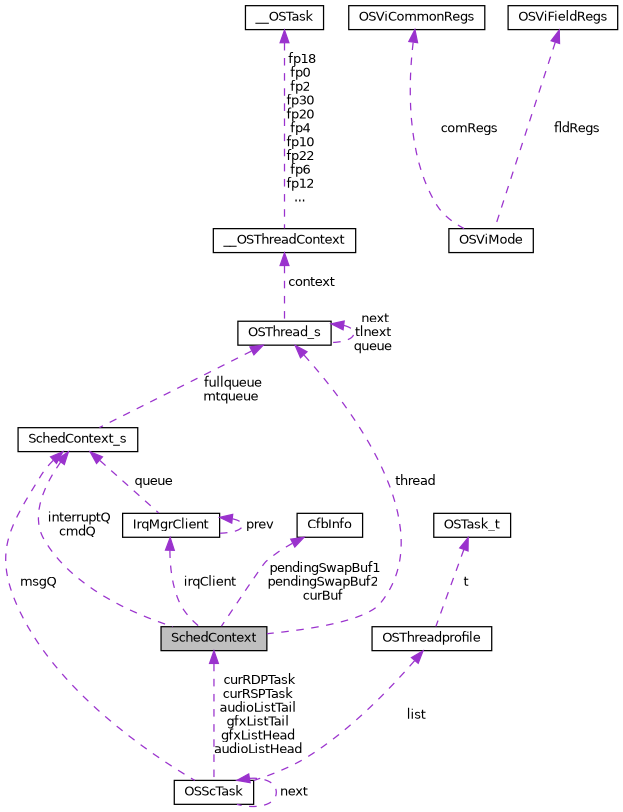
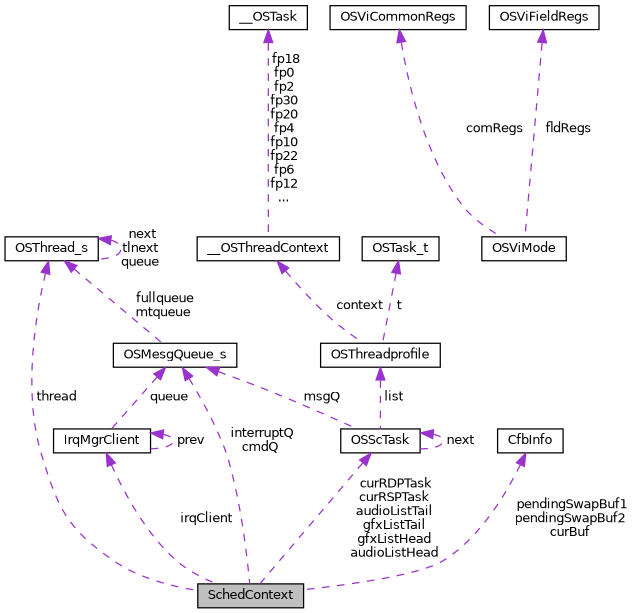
(284, 293) -> (322, 310)
(78, 440) -> (175, 355)
(214, 722) -> (311, 523)
